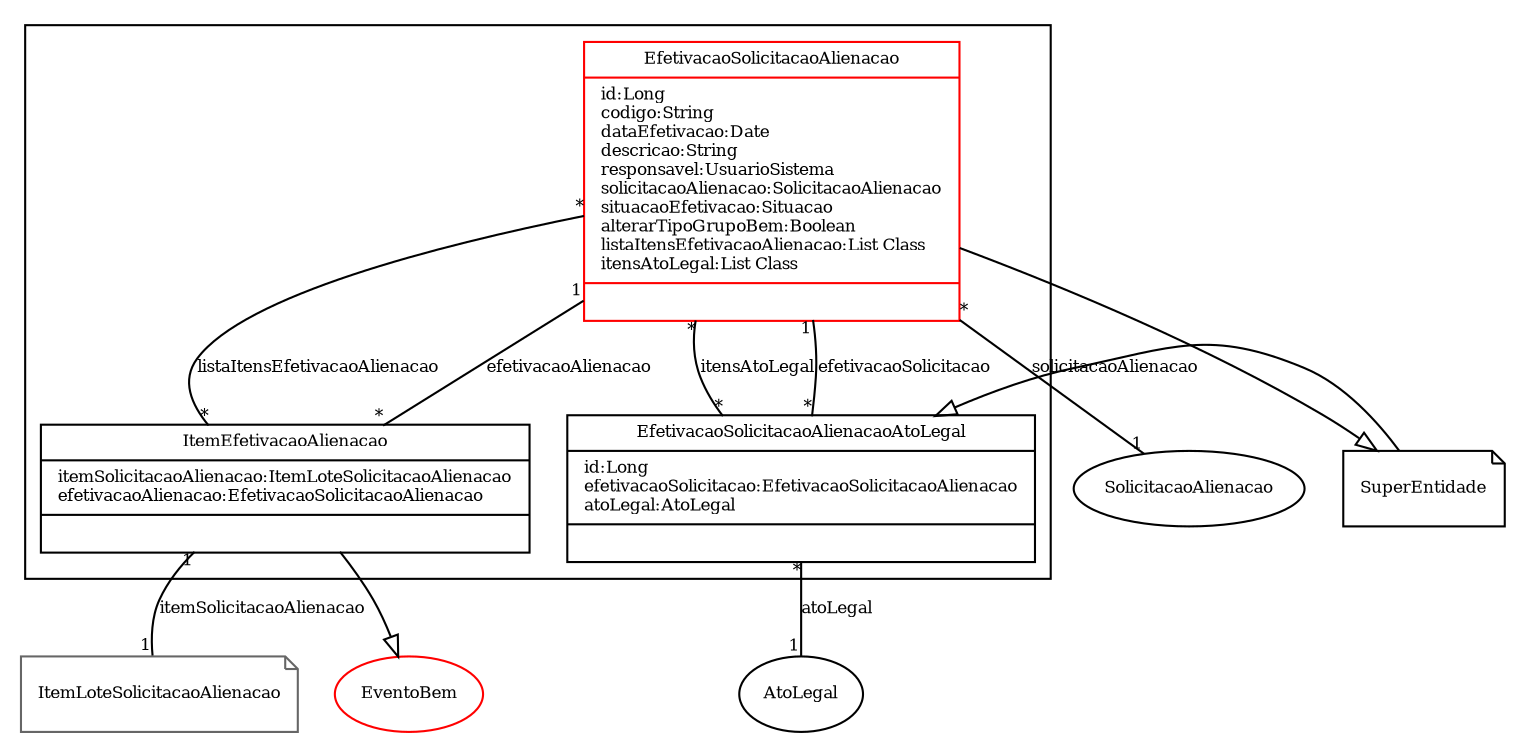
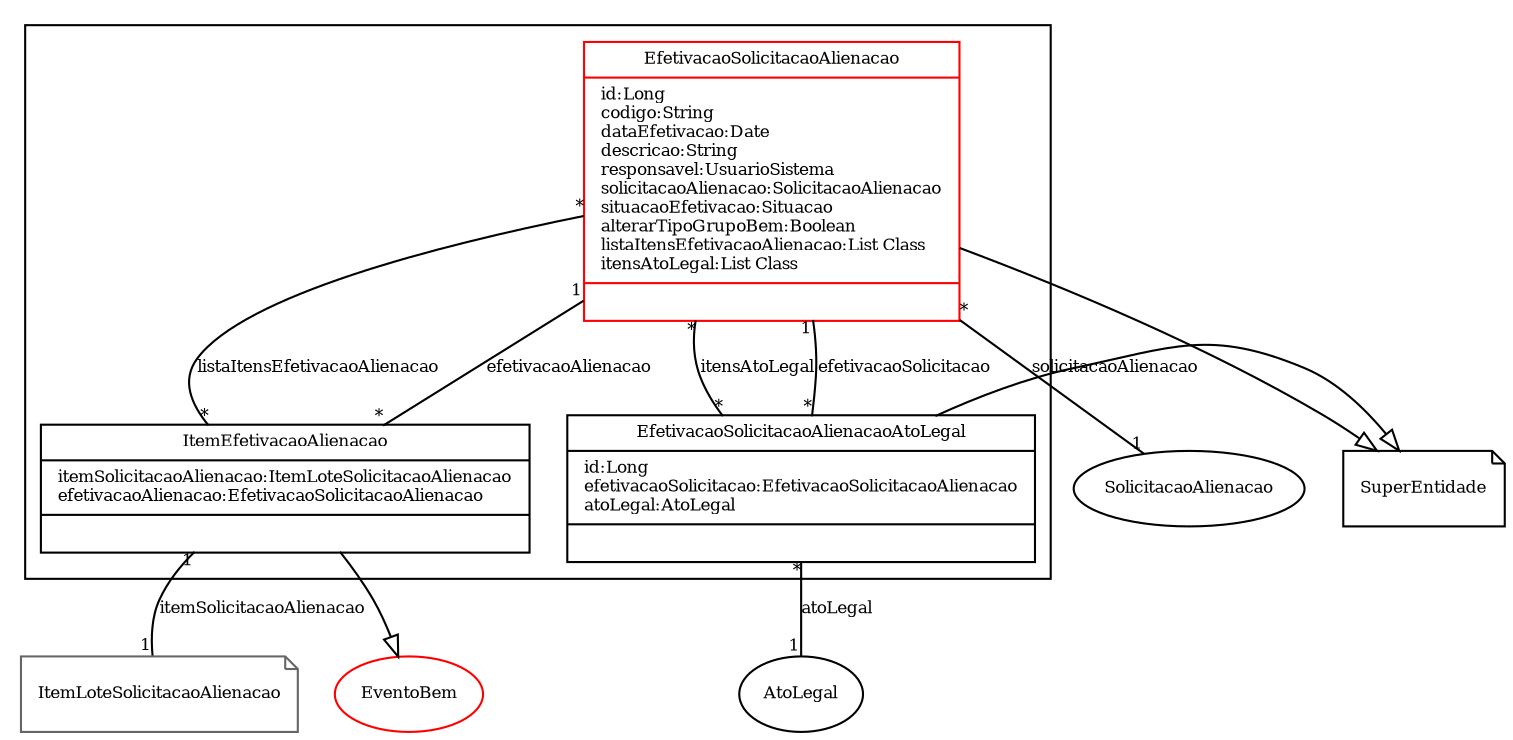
(1166, 348) -> (1157, 350)
